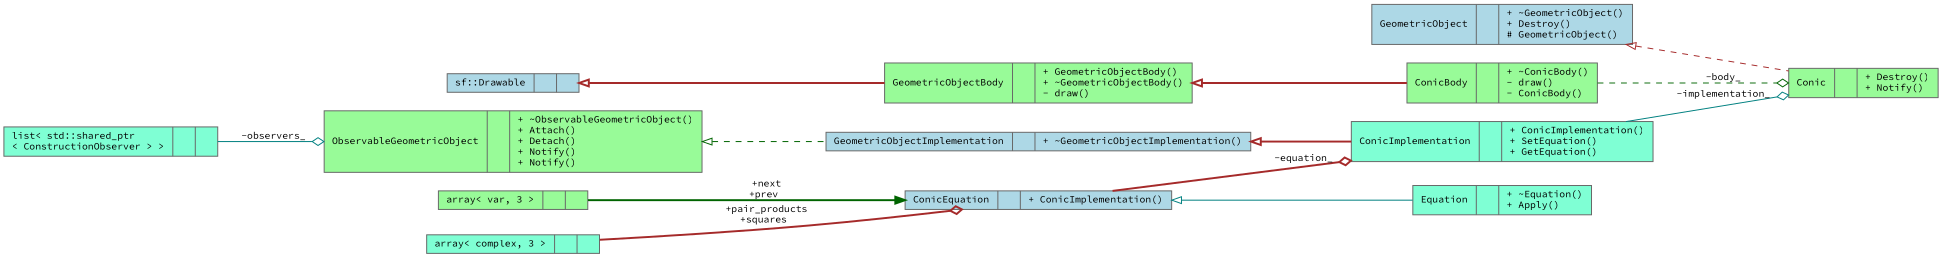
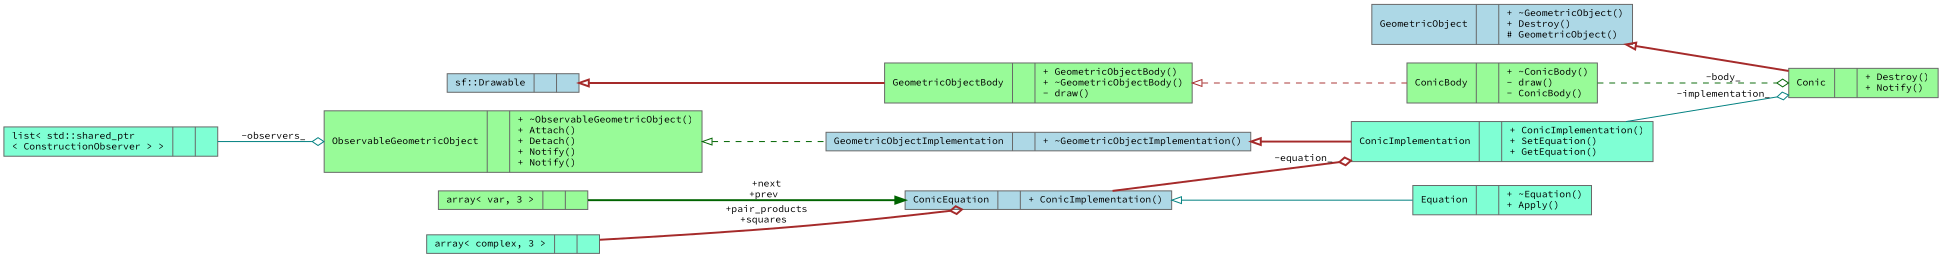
(1712, 59) -> (1712, 59)
(1305, 83) -> (1305, 83)
